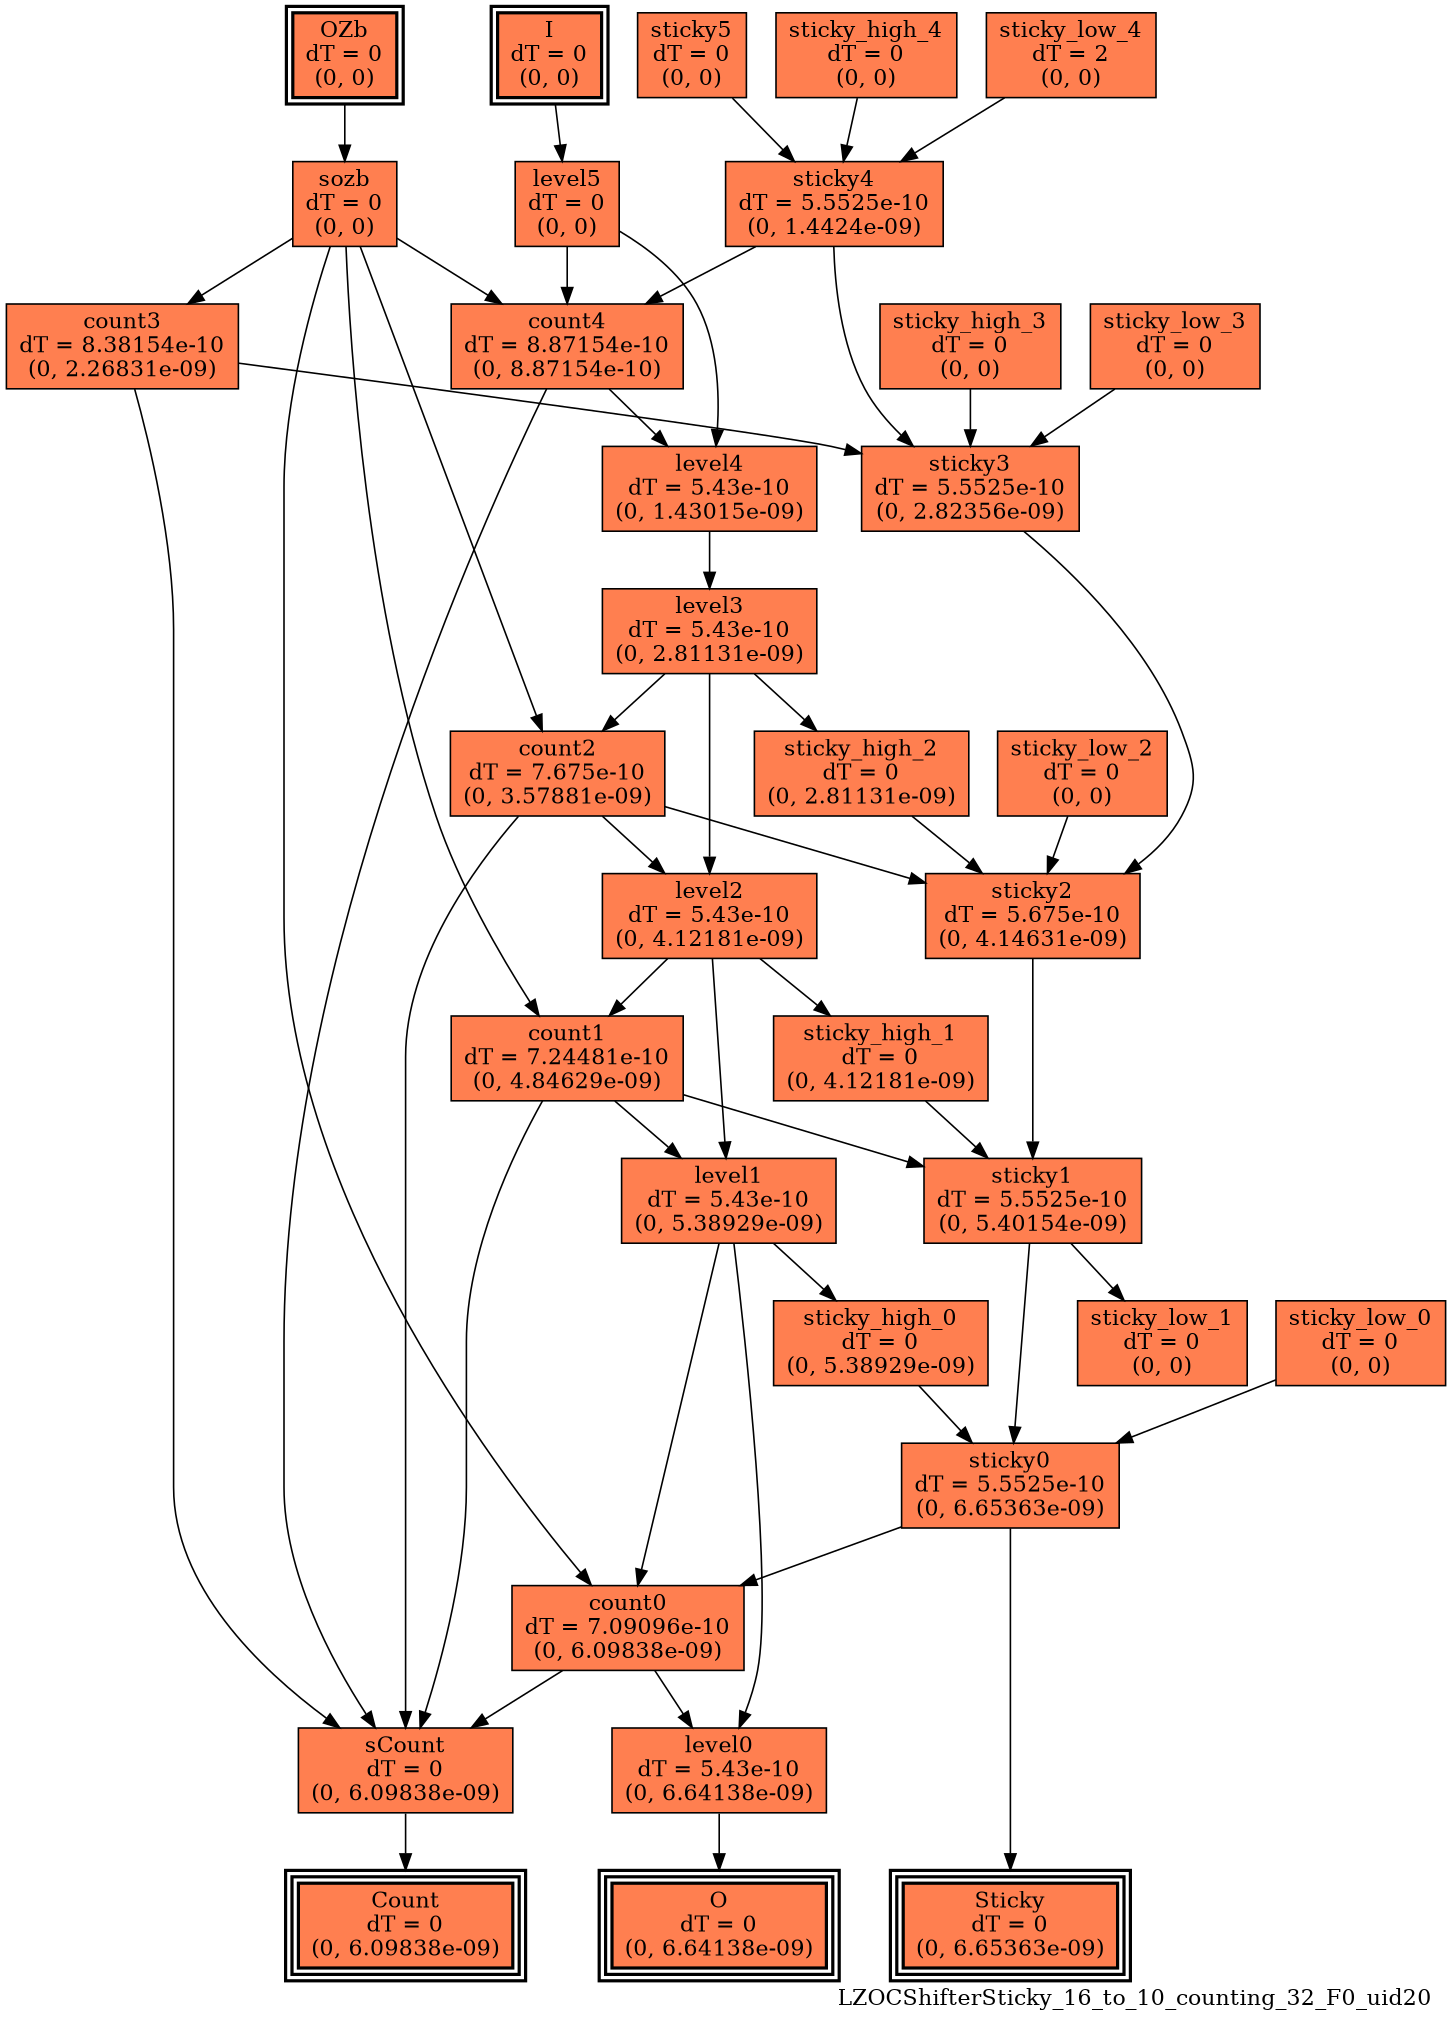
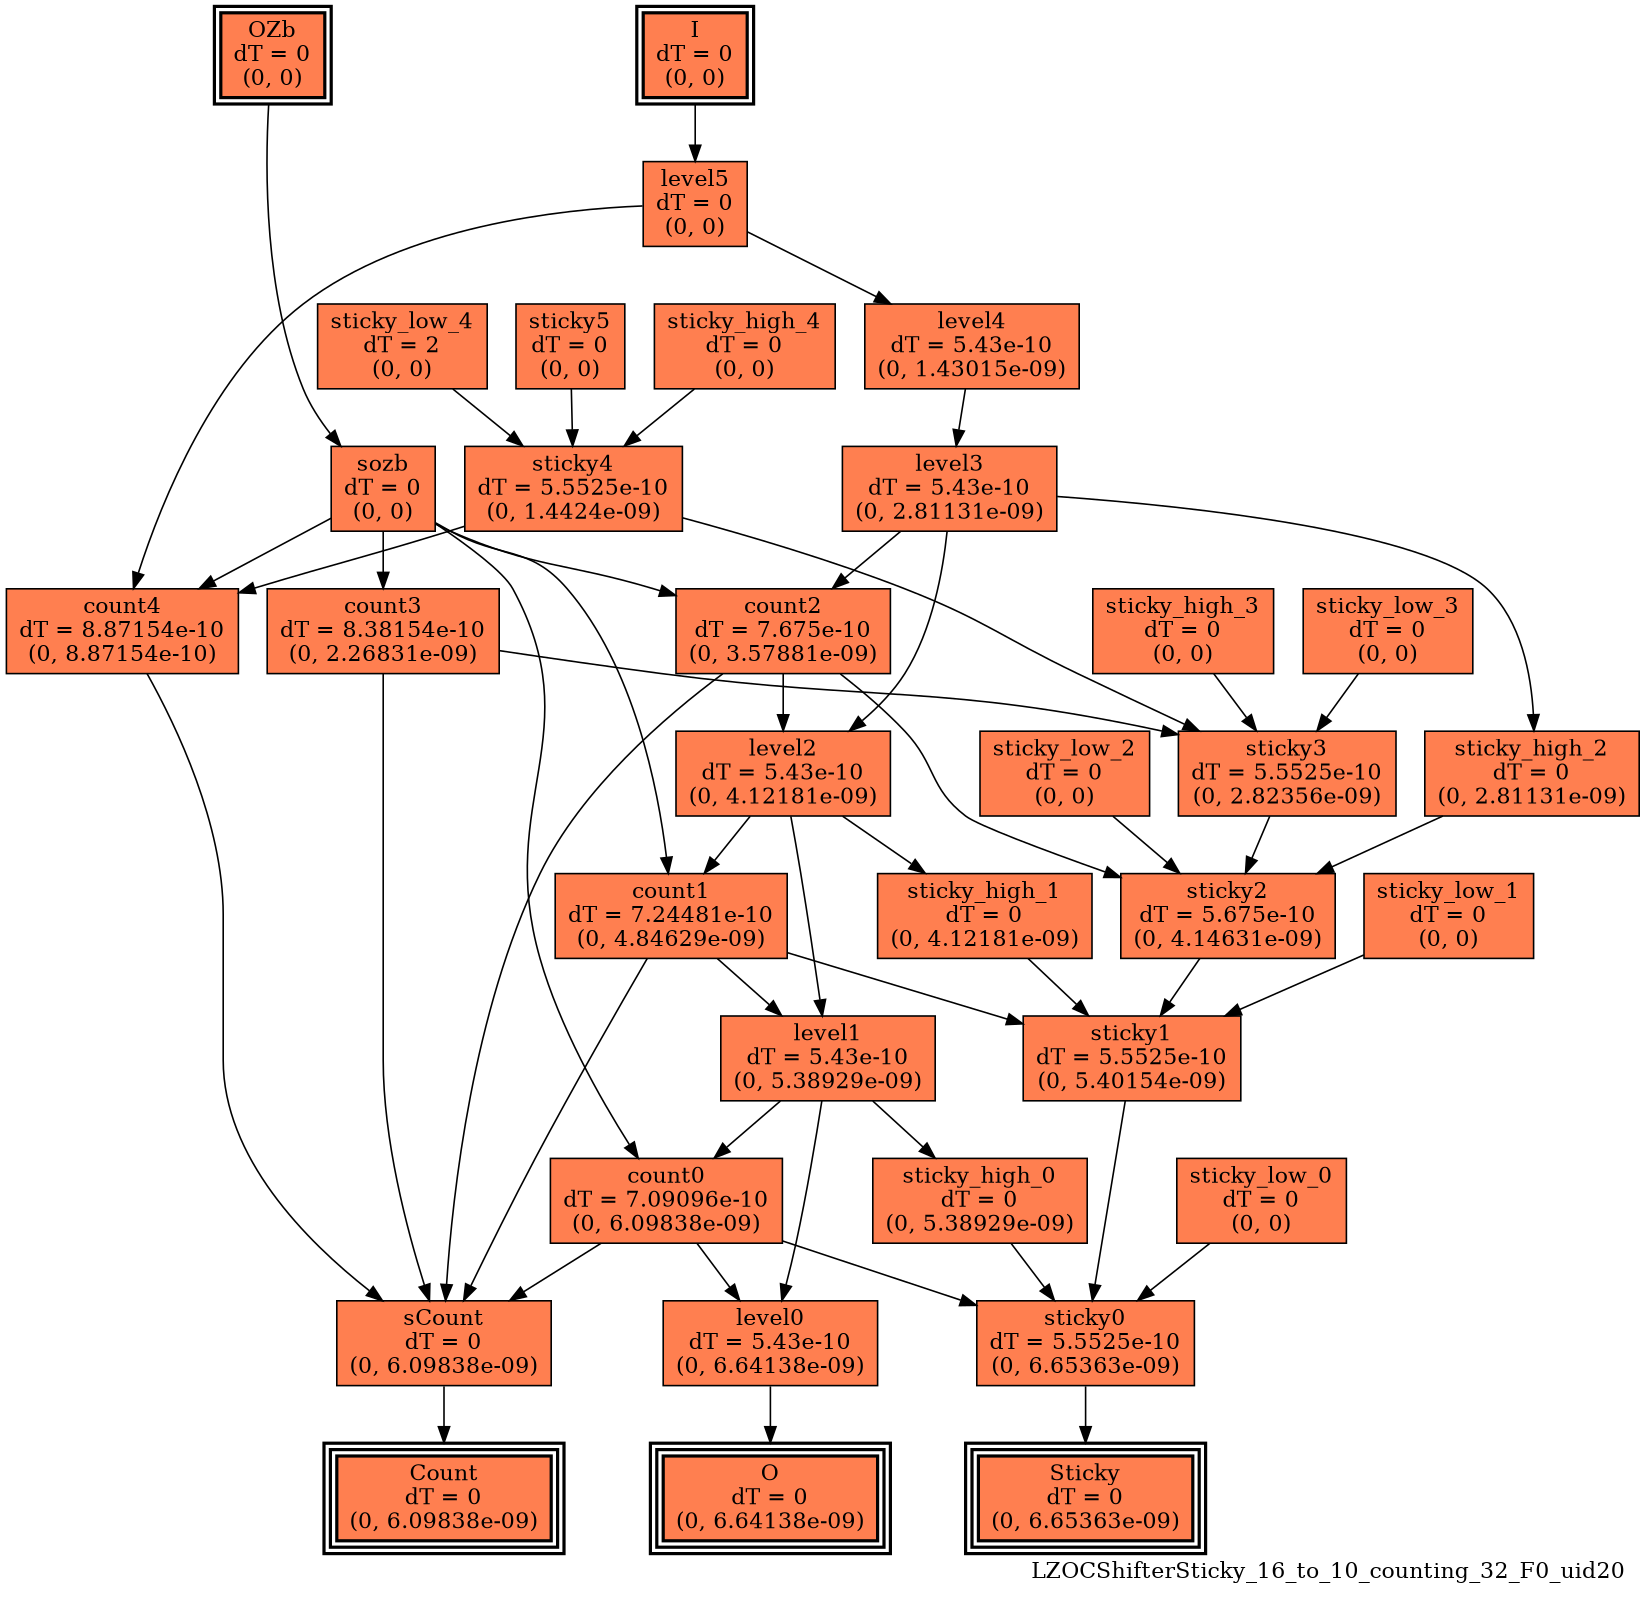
(625, 405) -> none
(1092, 1266) -> (1302, 982)
(828, 1553) -> (872, 1271)
